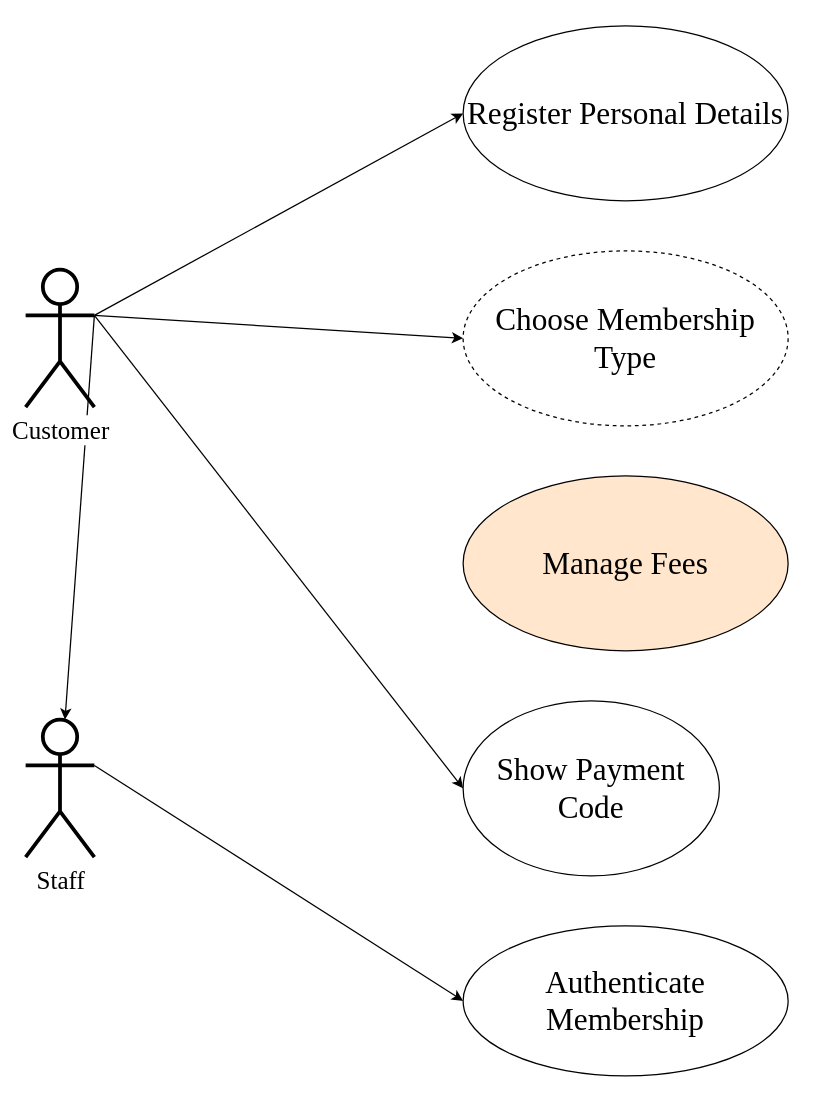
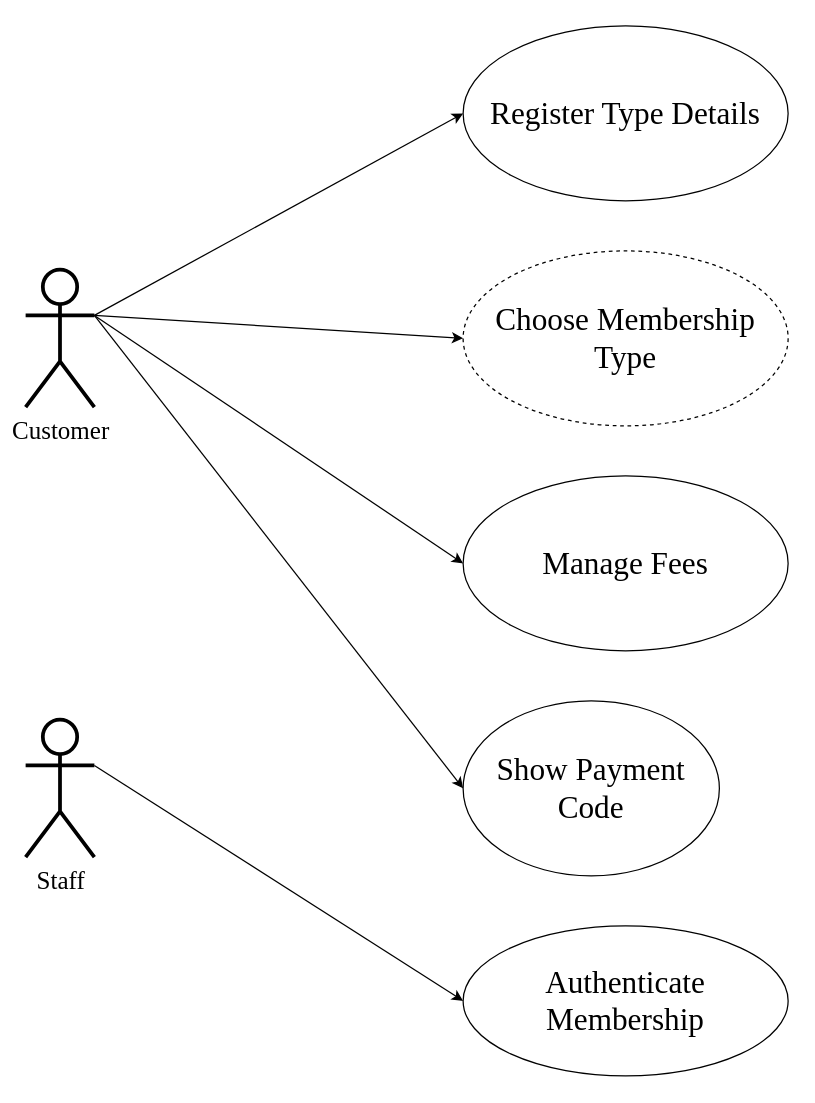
(626, 113) -> (626, 113)
(626, 563) -> (626, 563)
(75, 577) -> (279, 439)
